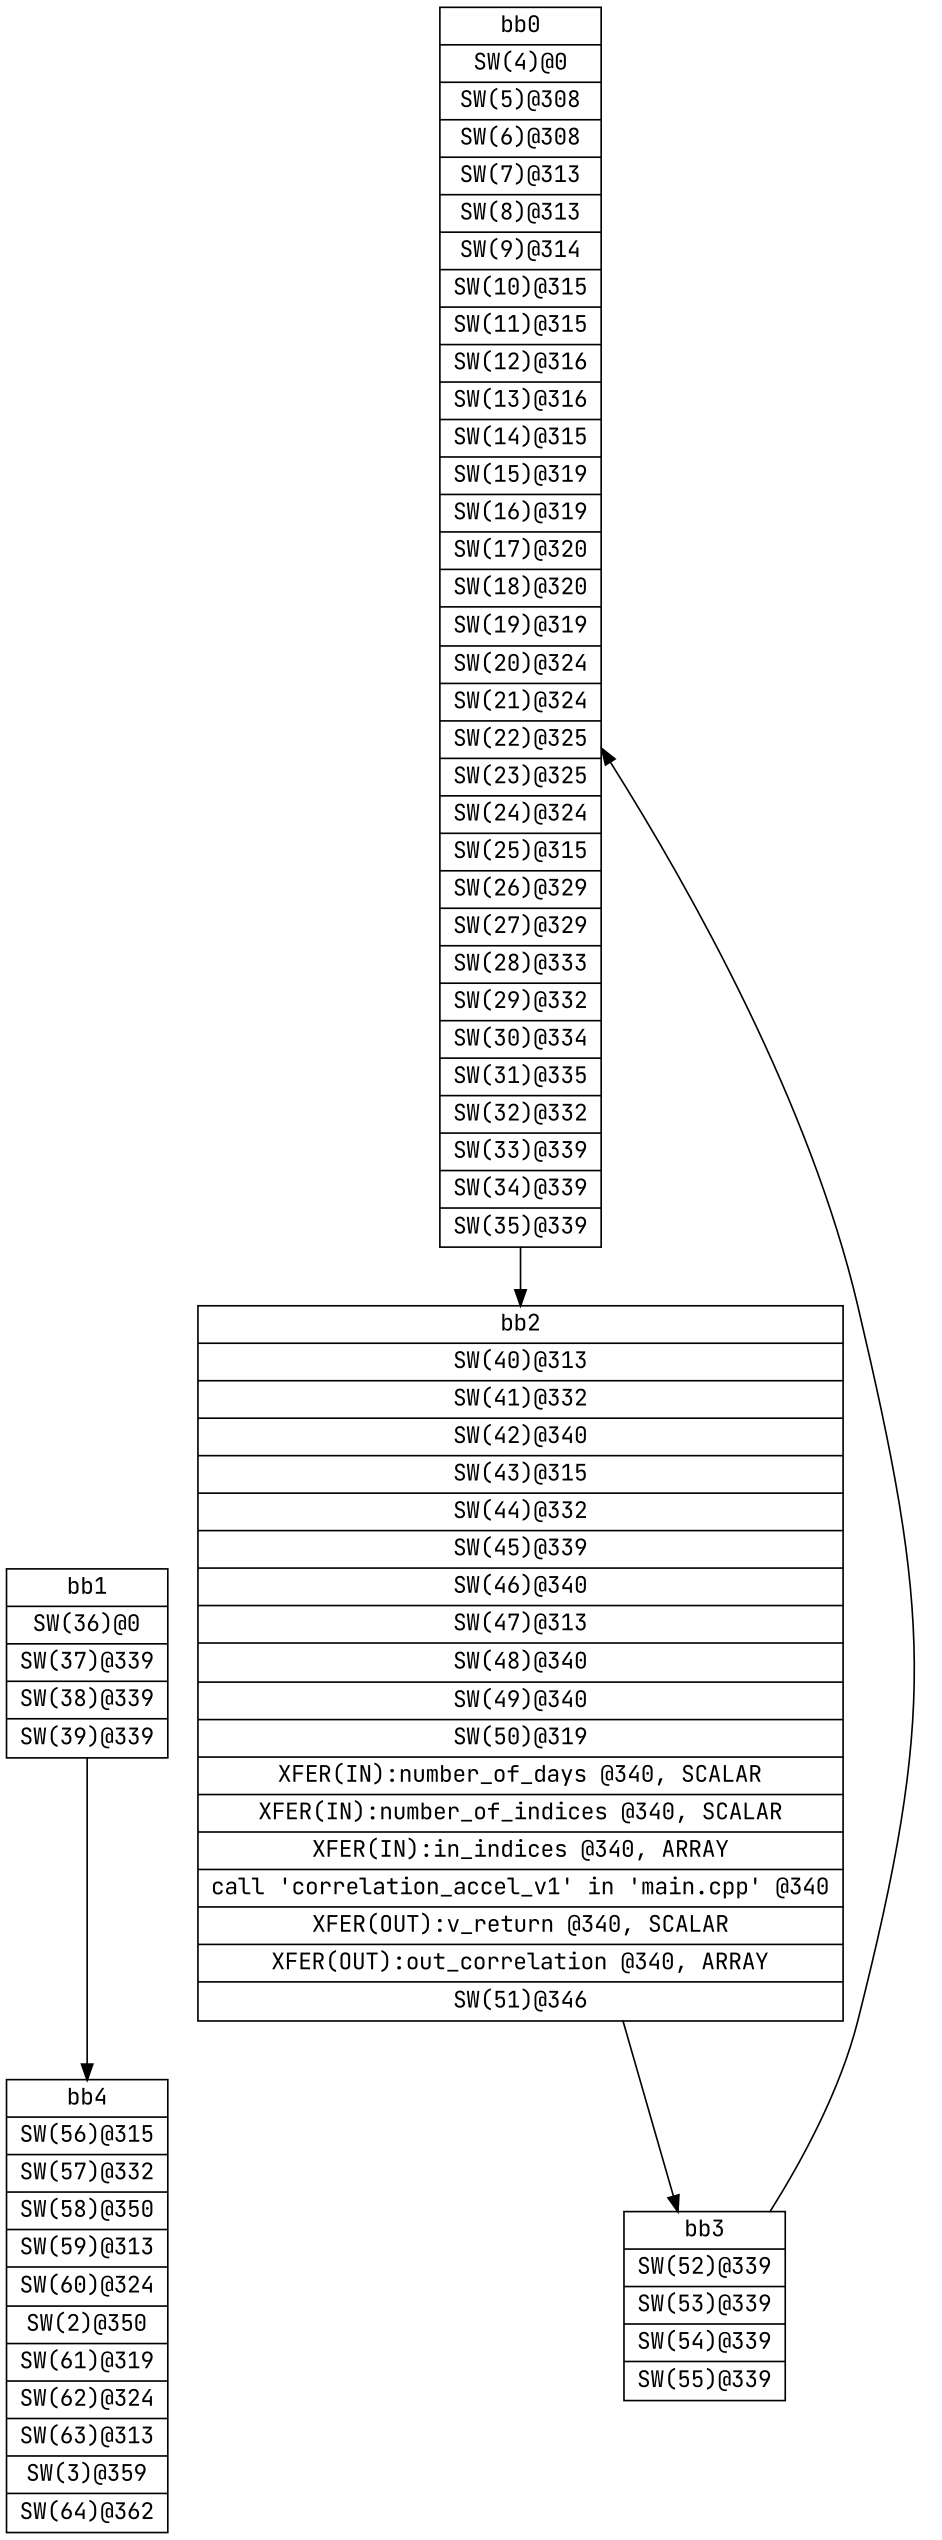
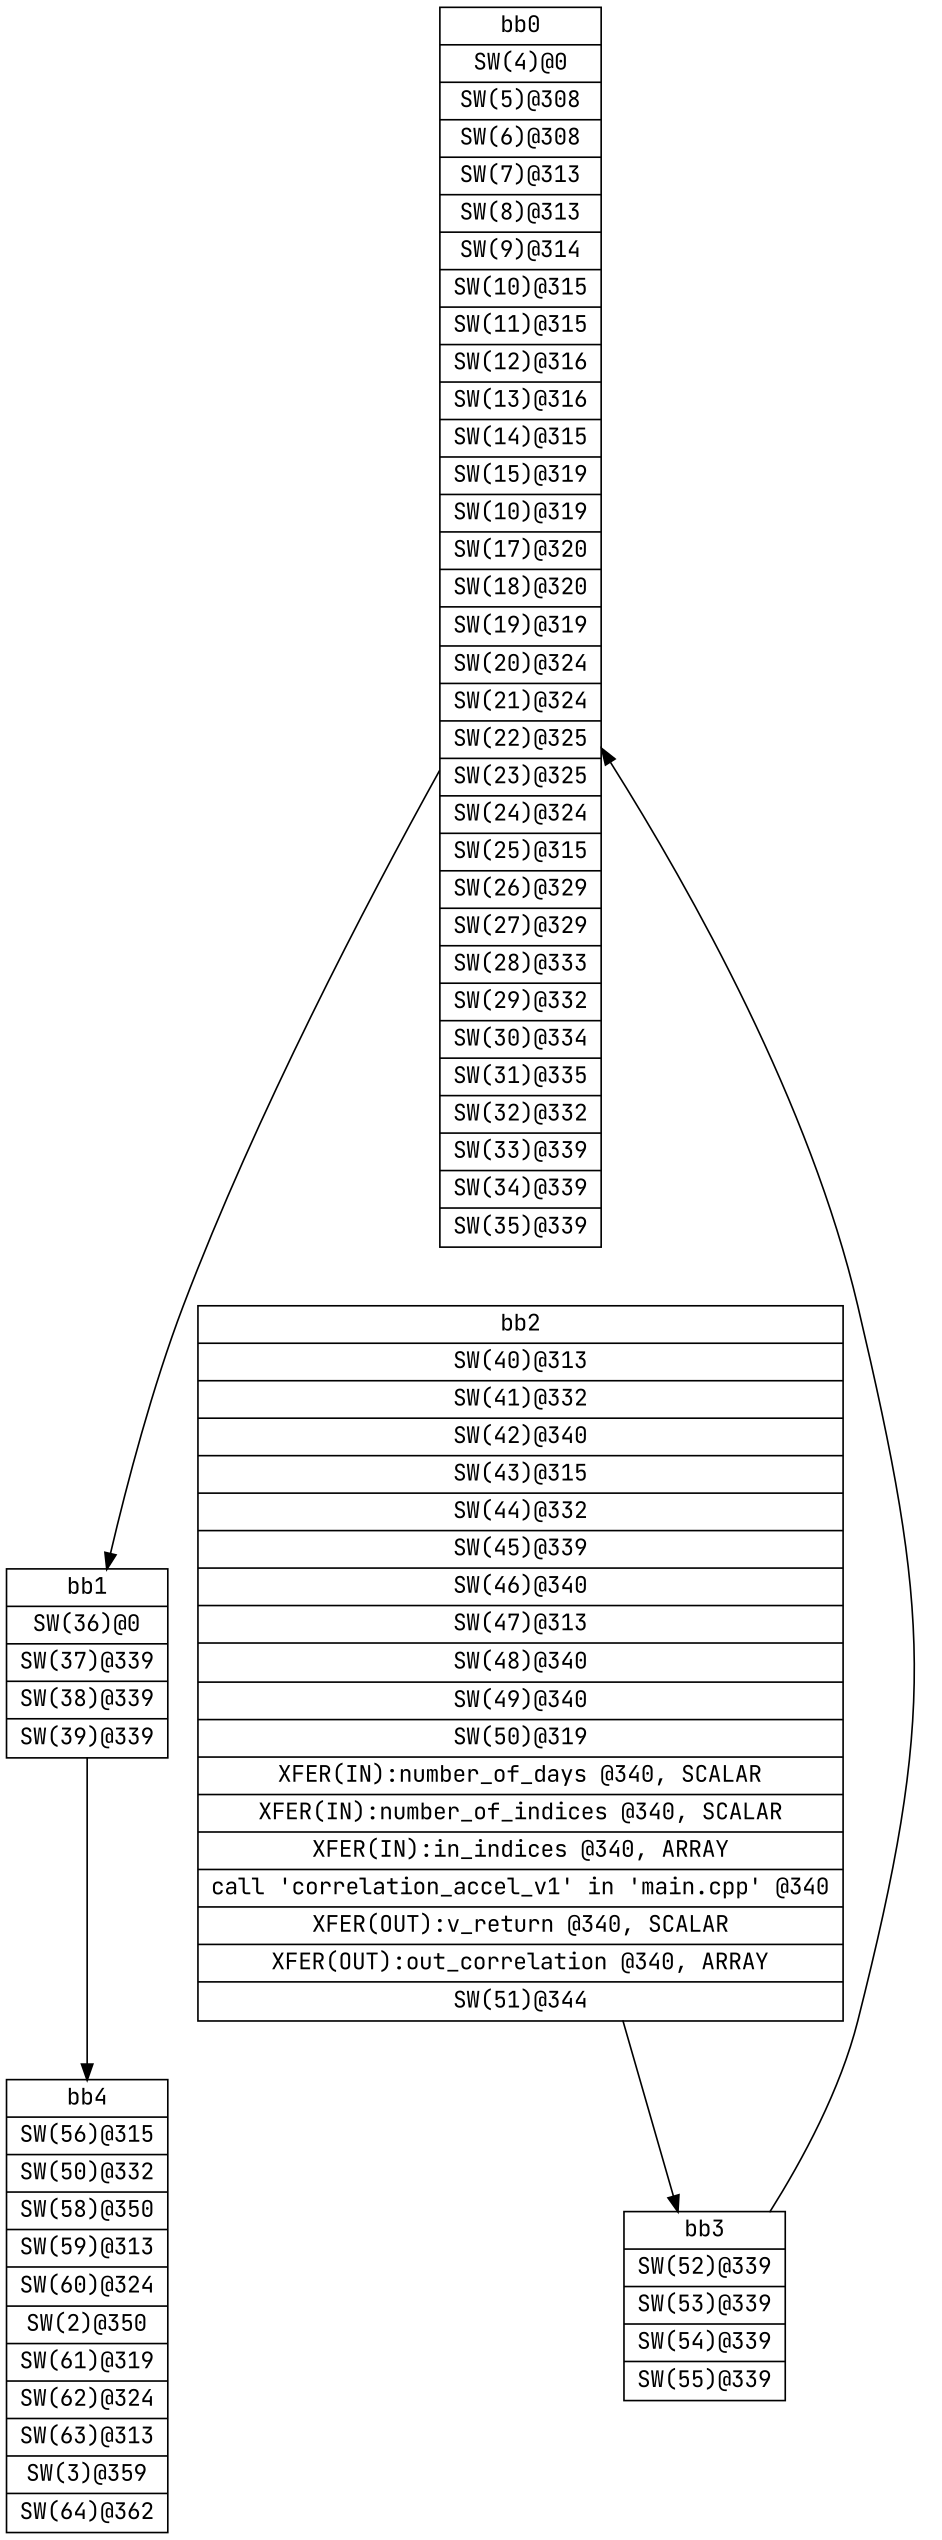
(521, 512) -> (521, 512)
(521, 1268) -> (248, 1151)
(521, 2001) -> (521, 2001)
(87, 2172) -> (87, 2172)
